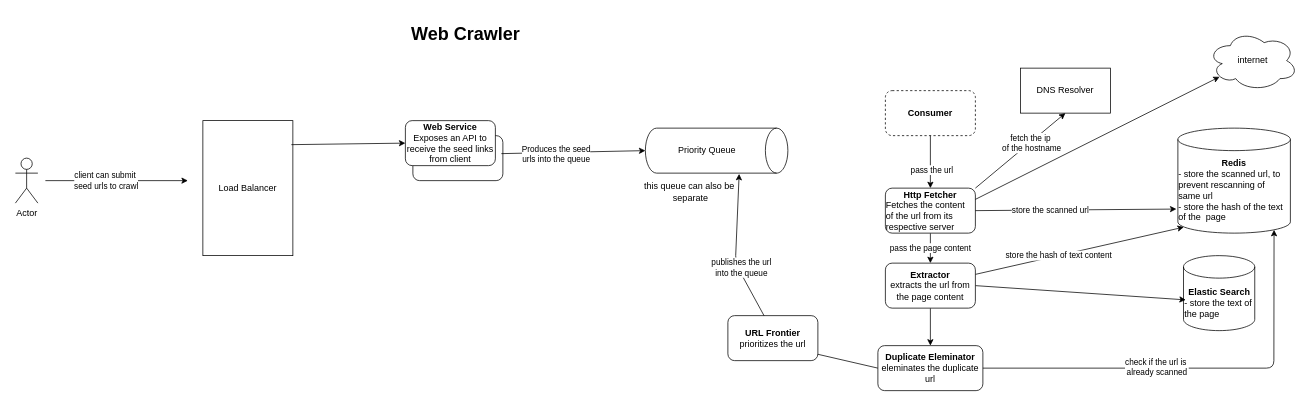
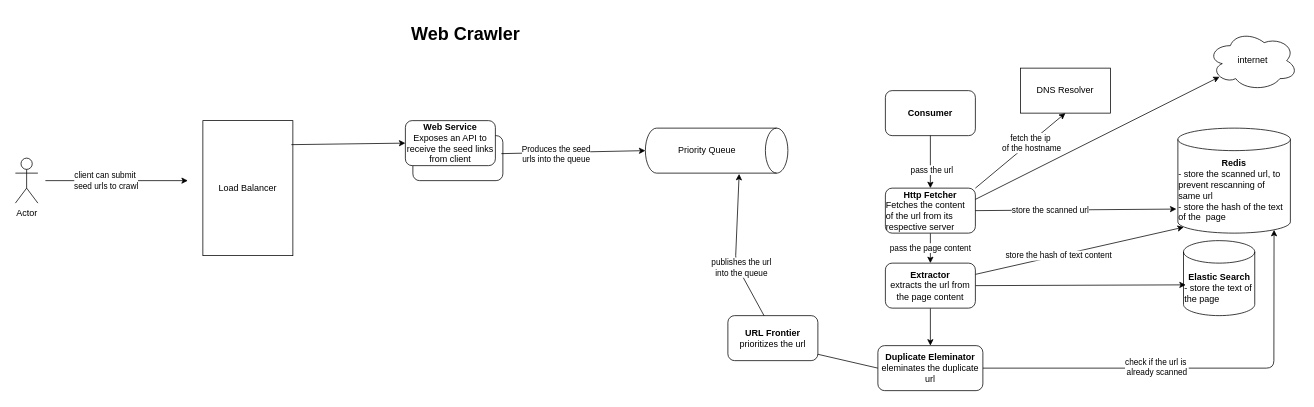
(930, 113) -> (930, 113)
(690, 192) -> none
(1219, 293) -> (1219, 278)
